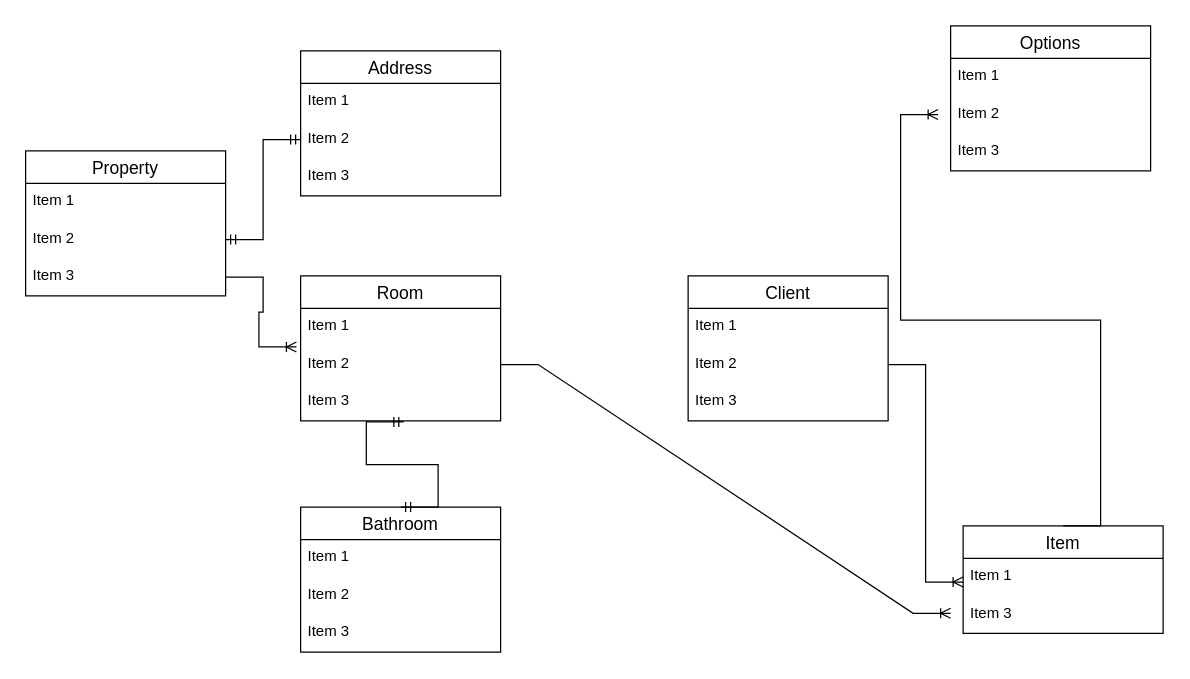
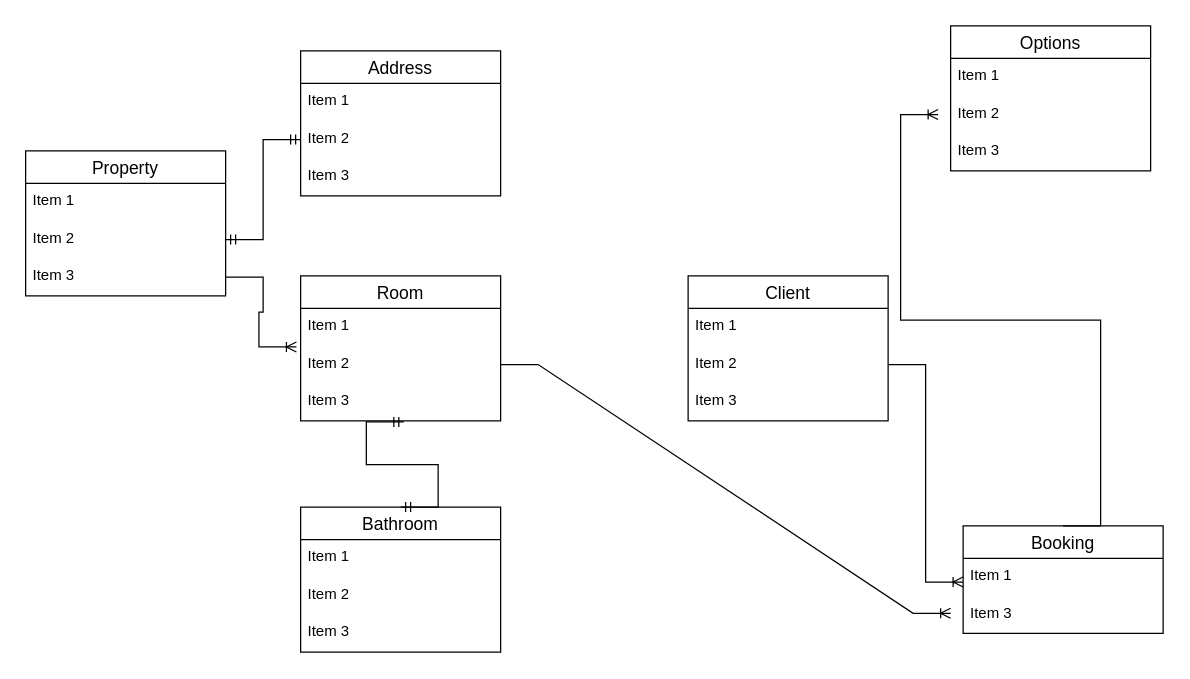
(1063, 543) -> (1063, 543)
